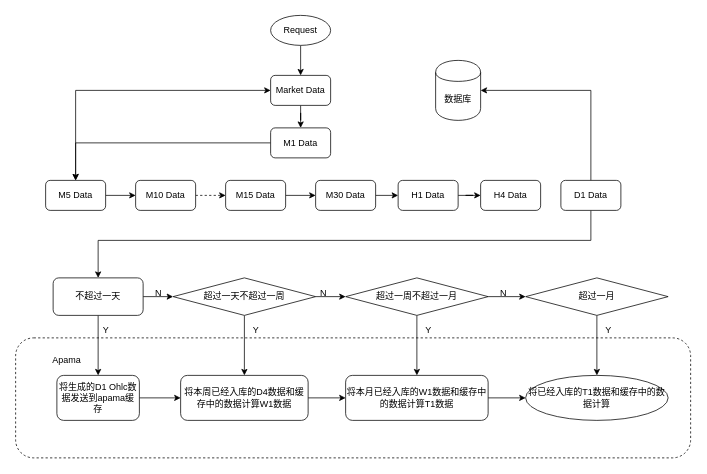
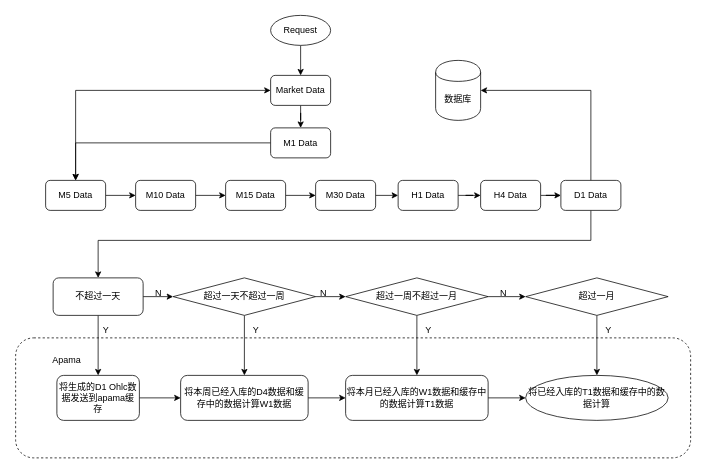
(207, 195) -> (207, 195)
none -> (553, 195)
